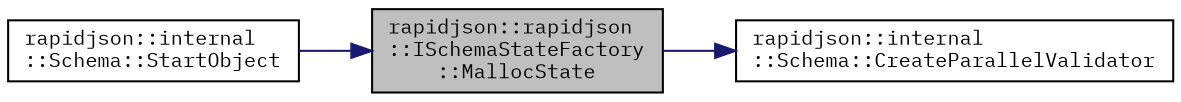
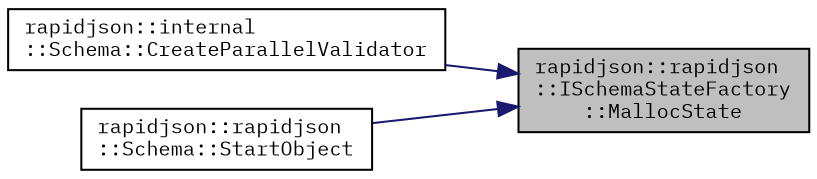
(154, 51) -> (227, 139)
(689, 51) -> (472, 68)
